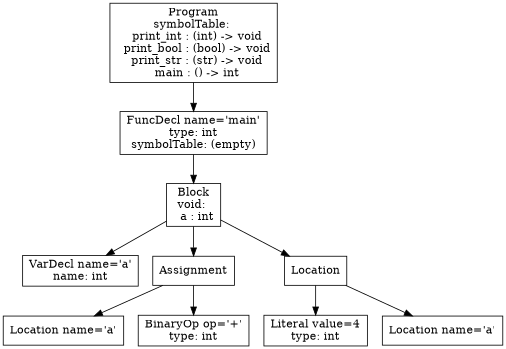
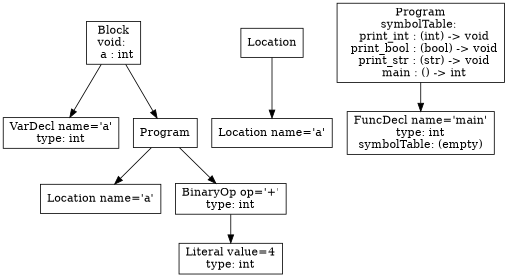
(194, 165) -> none
(251, 236) -> none
(80, 271) -> (61, 133)
(194, 271) -> (165, 133)
(316, 296) -> (231, 225)
